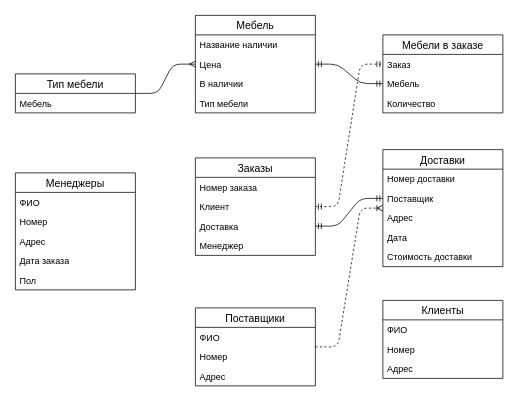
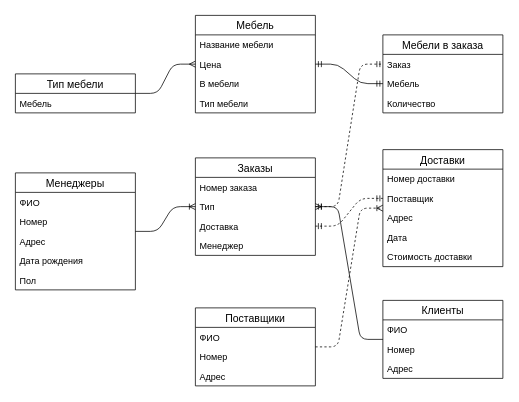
(239, 45) -> (236, 45)
(443, 45) -> (443, 45)
(221, 84) -> (218, 84)
(215, 207) -> (207, 207)
(348, 213) -> (348, 213)
none -> (165, 219)
(46, 261) -> (51, 261)
none -> (357, 318)
